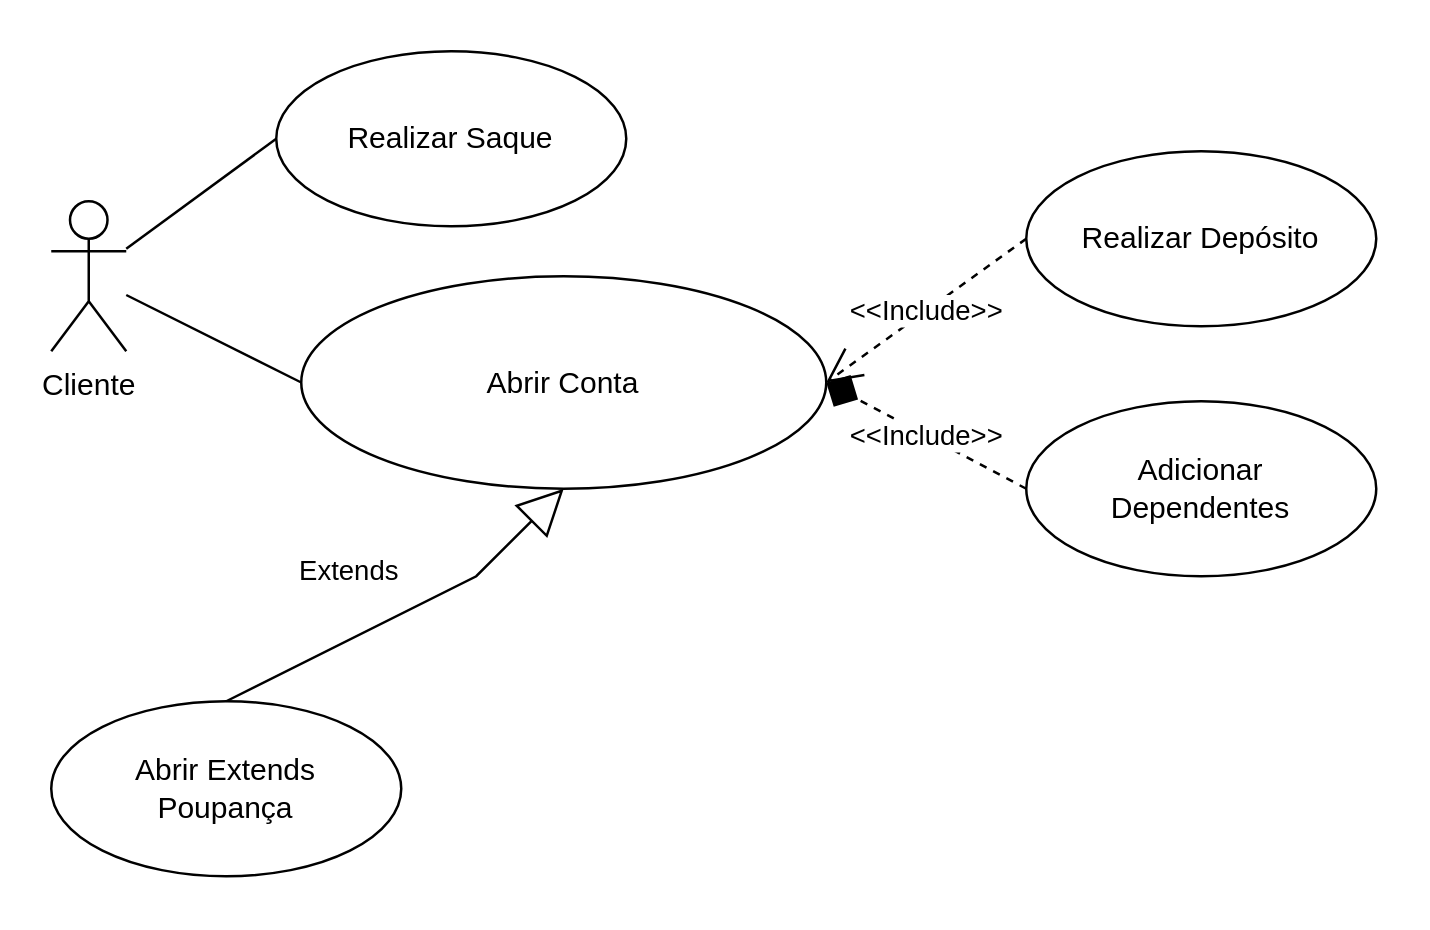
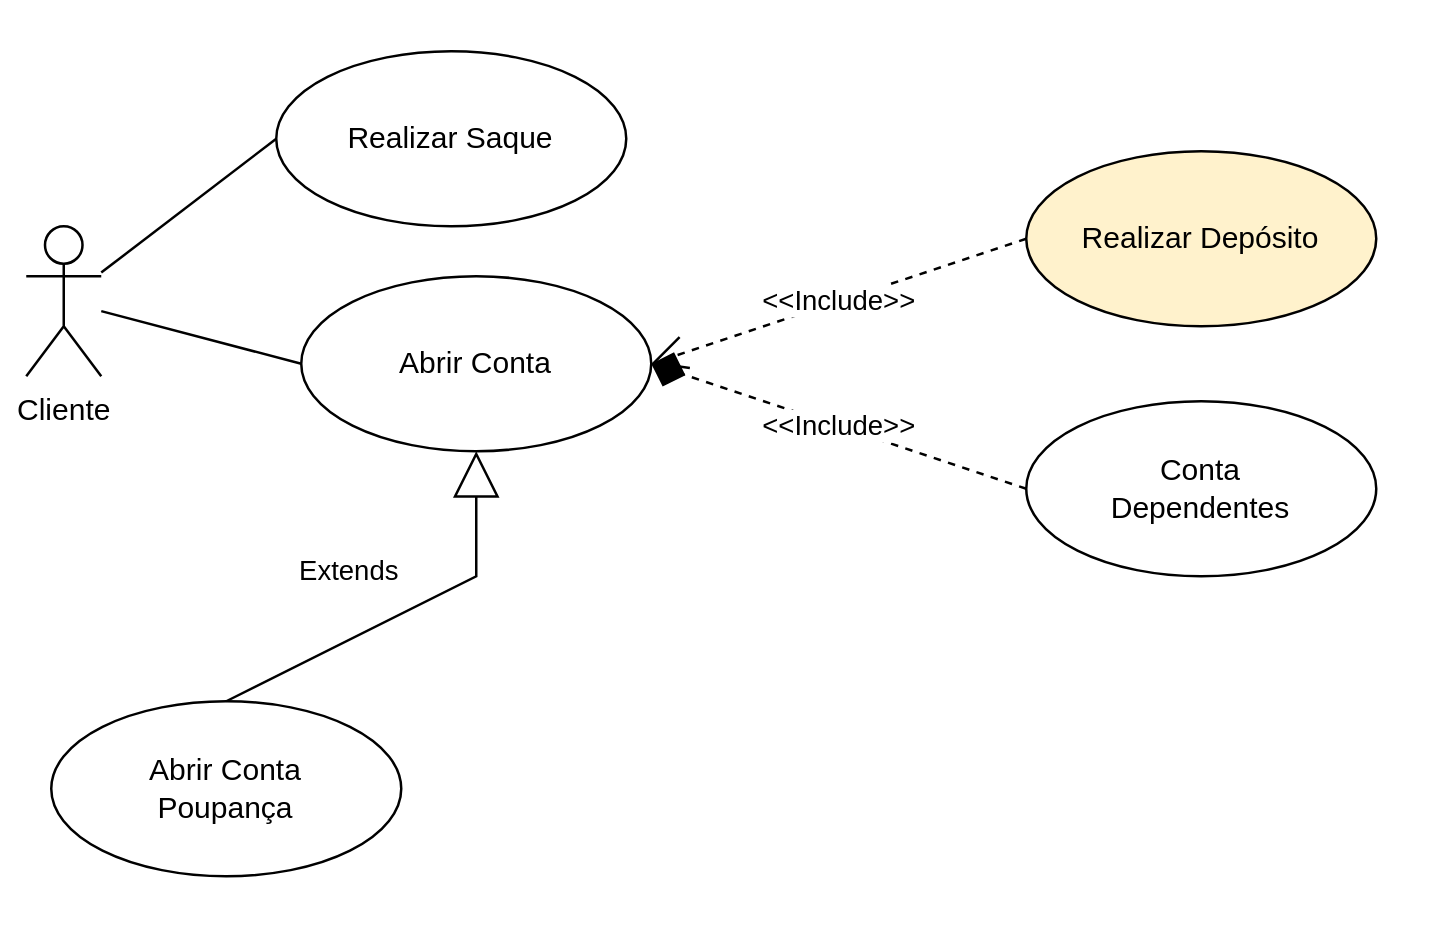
(1201, 239) -> (1201, 239)
(89, 276) -> (64, 301)
(564, 383) -> (476, 364)
(1201, 489) -> (1201, 489)
(226, 789) -> (226, 789)
